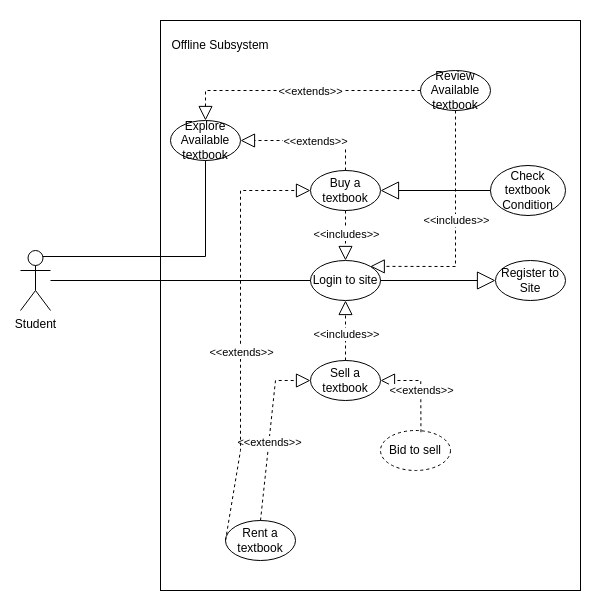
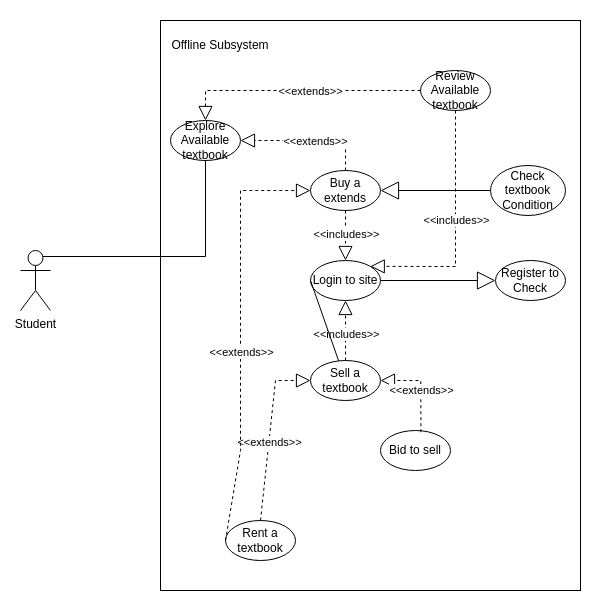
(346, 191) -> (346, 191)
(181, 281) -> (324, 320)
(531, 281) -> (531, 281)
(416, 451) -> (416, 451)
